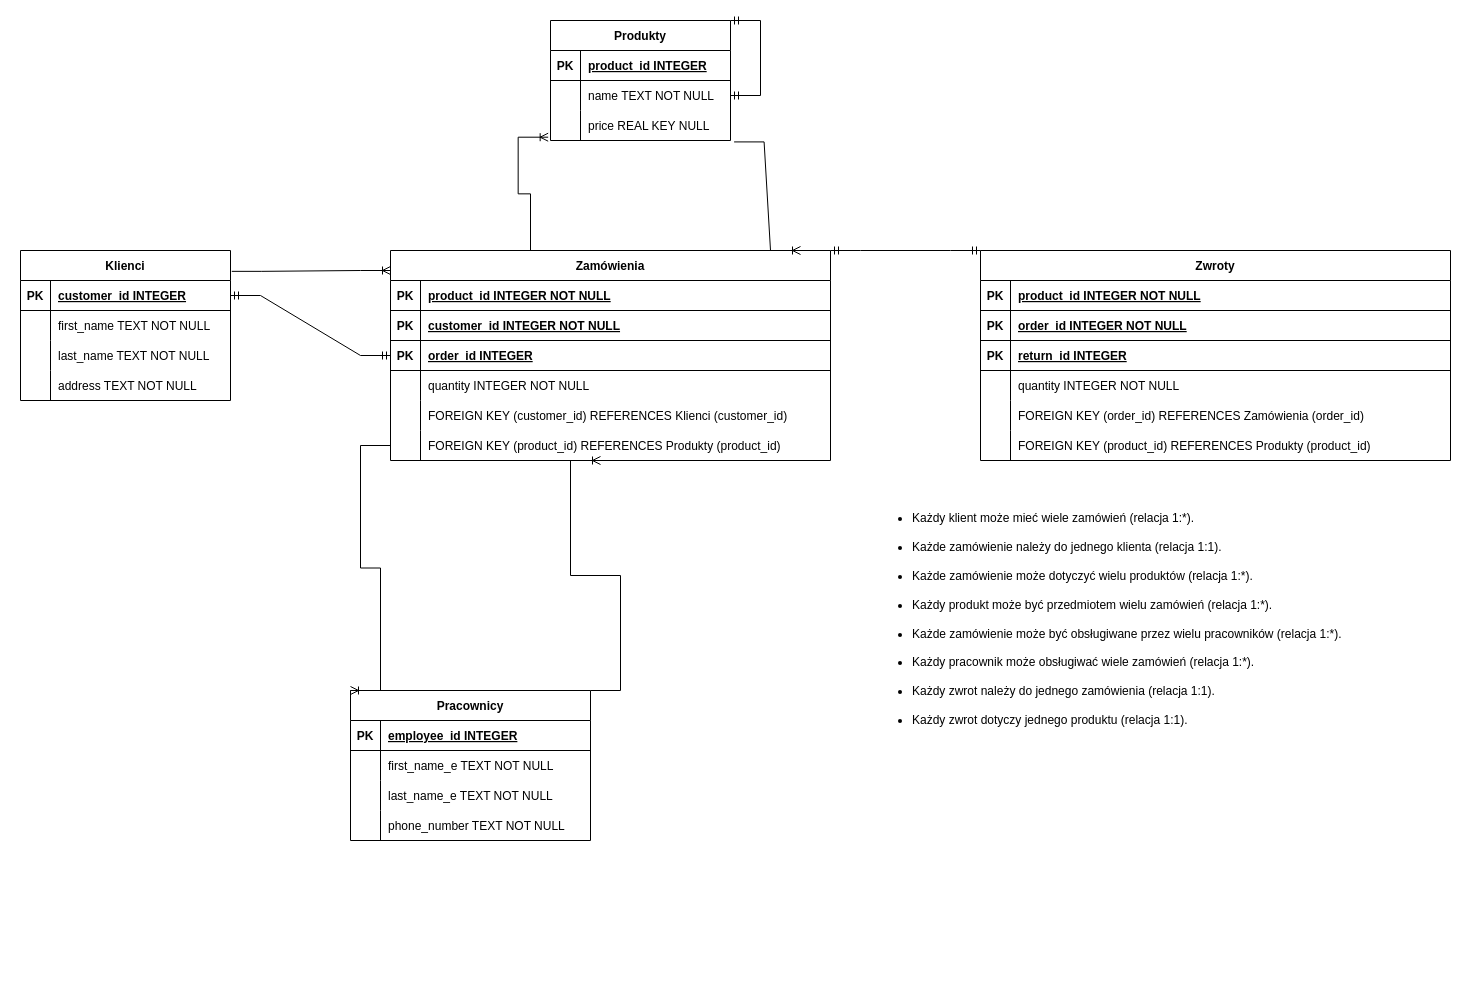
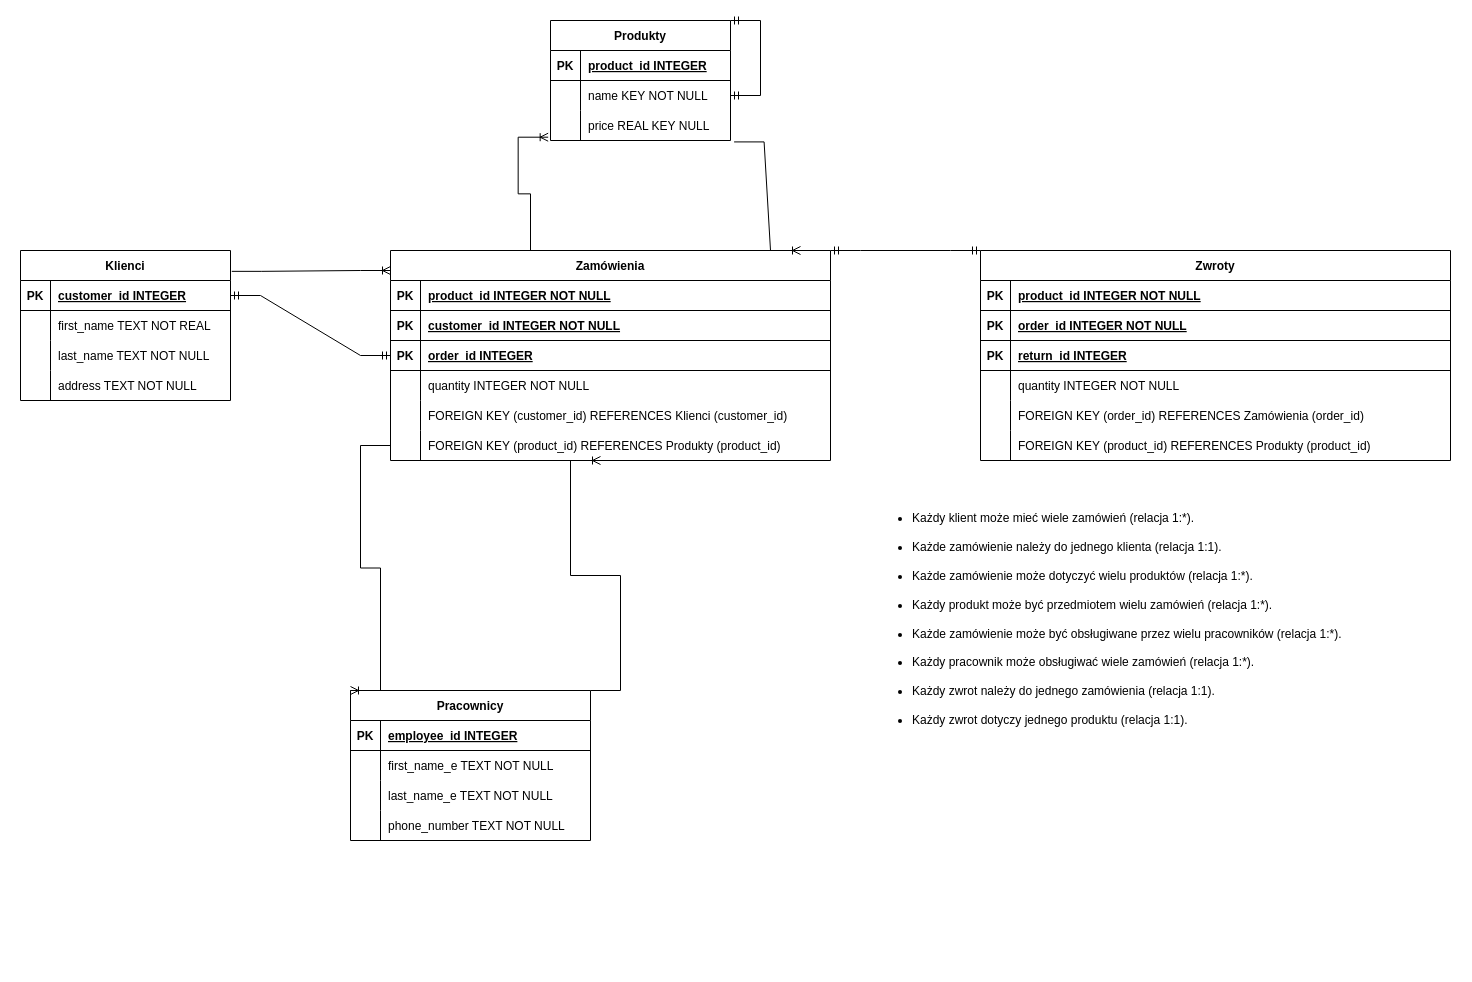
(644, 96) -> (640, 96)
(132, 326) -> (132, 326)
